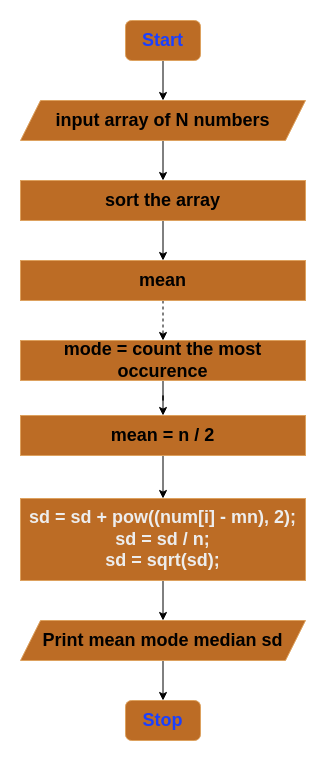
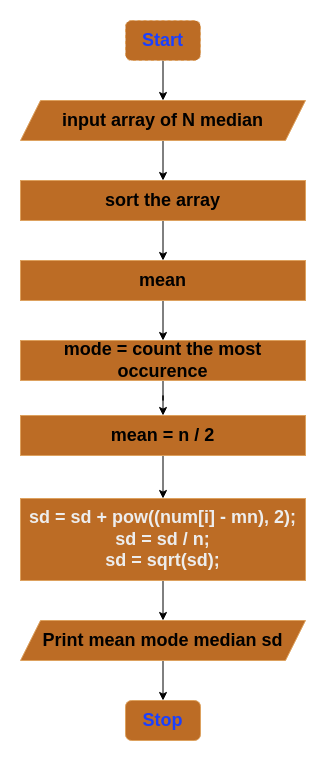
(163, 41) -> (163, 41)
(163, 121) -> (163, 121)
(163, 316) -> (163, 316)
